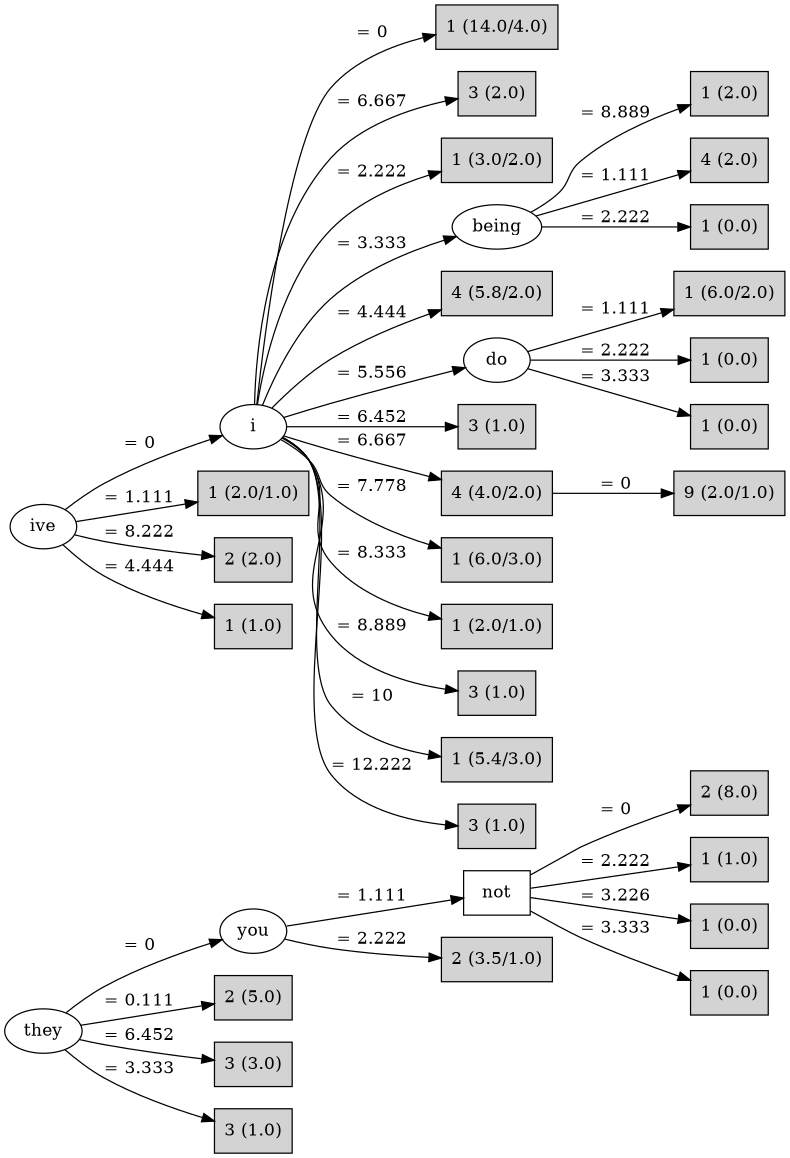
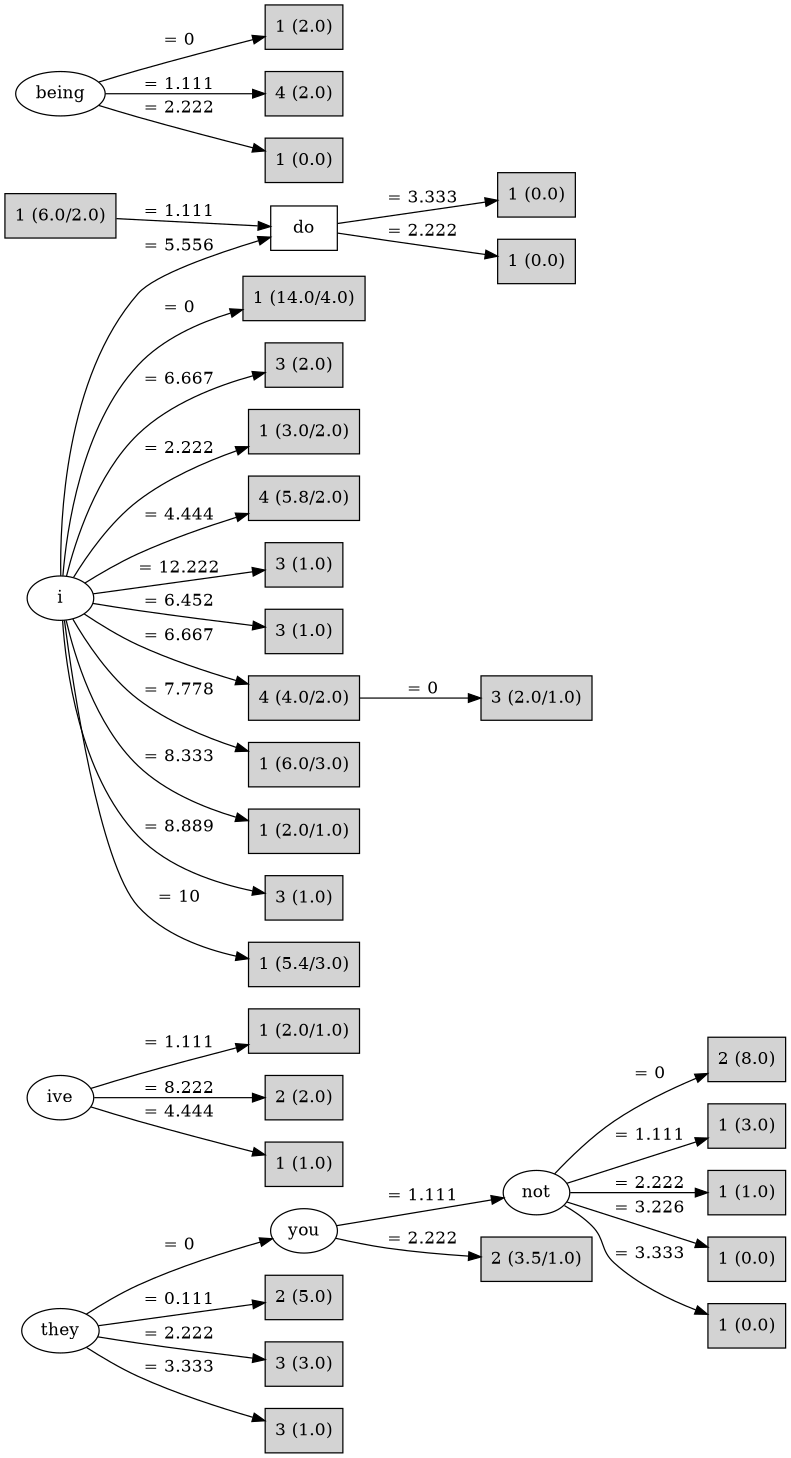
(616, 113) -> (179, 40)
(331, 298) -> none
(595, 332) -> (187, 222)
(497, 360) -> (304, 228)
(135, 468) -> none
(729, 493) -> (536, 698)
(497, 893) -> (536, 1193)
(140, 1035) -> (179, 1334)
none -> (747, 1126)
